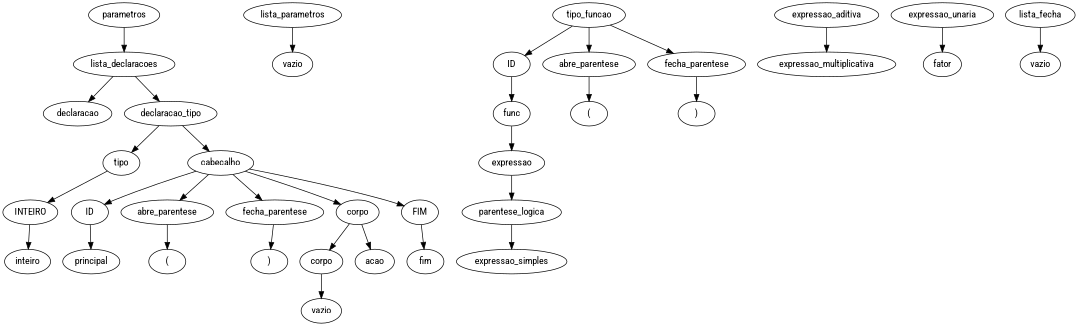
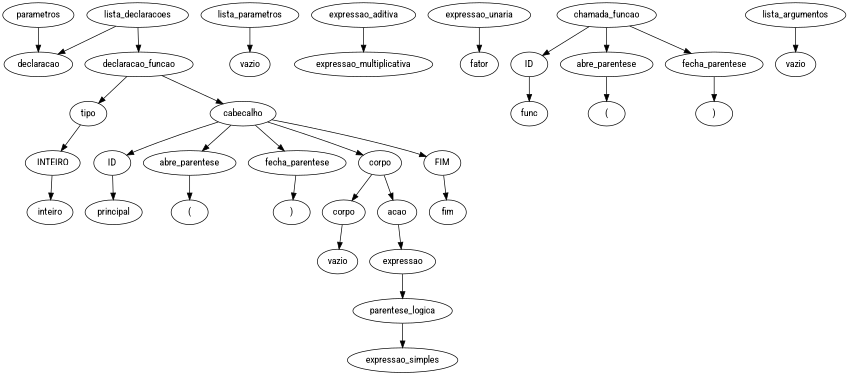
(589, 15) -> (607, 15)
(1040, 15) -> (796, 15)
(124, 36) -> (38, 36)
(171, 114) -> (139, 64)
(512, 135) -> (399, 234)
